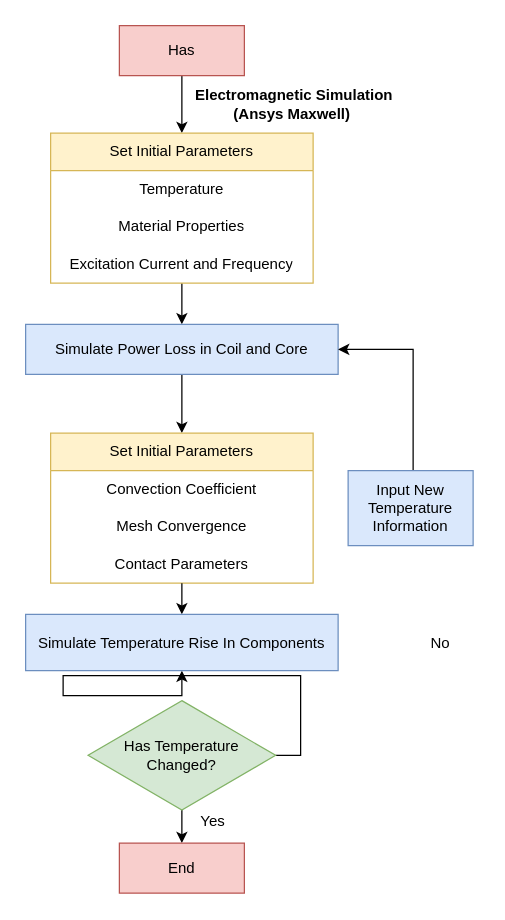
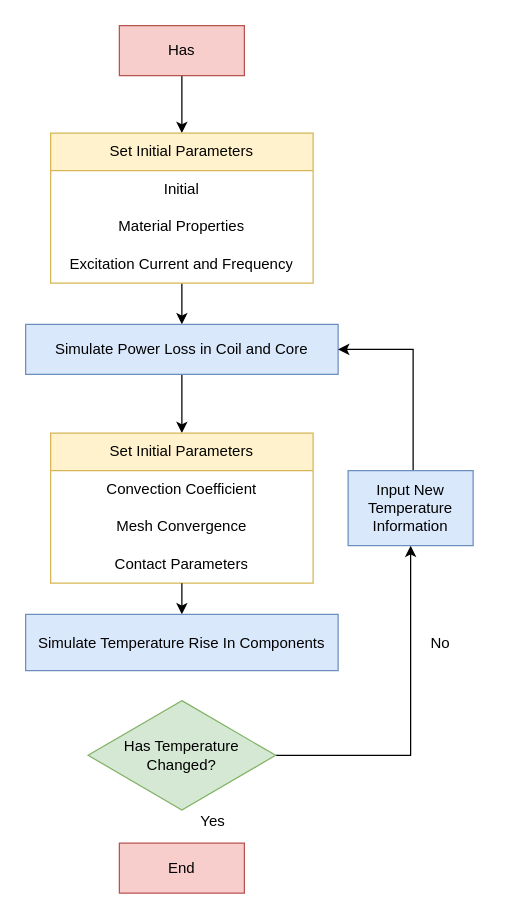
(294, 104) -> none
(182, 189) -> (182, 189)
(145, 676) -> (411, 711)
(182, 831) -> none
